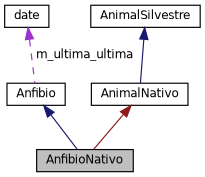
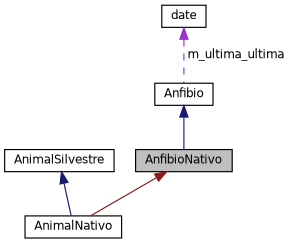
(108, 132) -> (124, 197)
